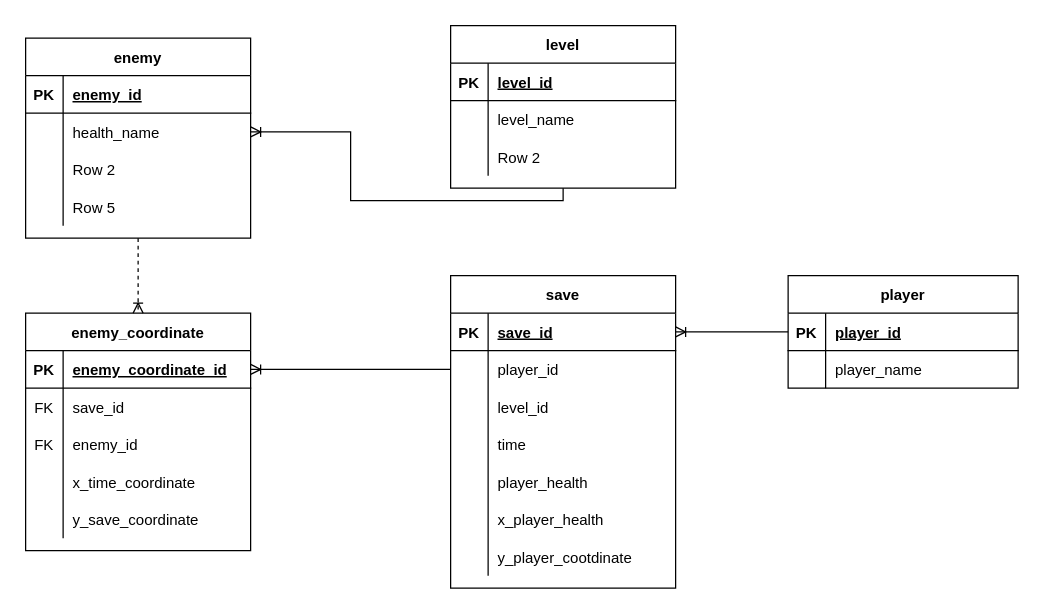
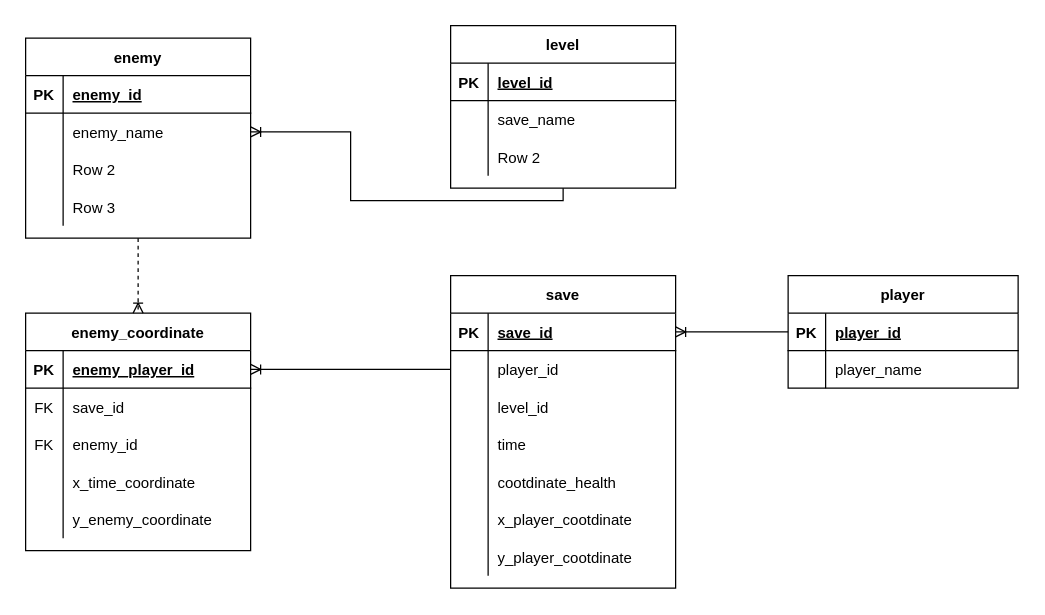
(536, 120) -> (535, 120)
(117, 133) -> (115, 133)
(92, 208) -> (92, 208)
(148, 370) -> (132, 370)
(548, 483) -> (565, 483)
(142, 520) -> (146, 520)
(557, 520) -> (573, 520)
